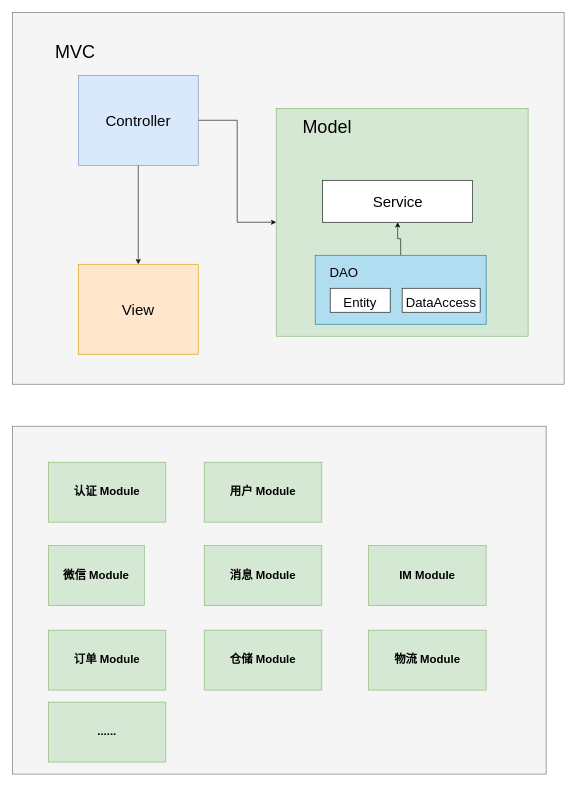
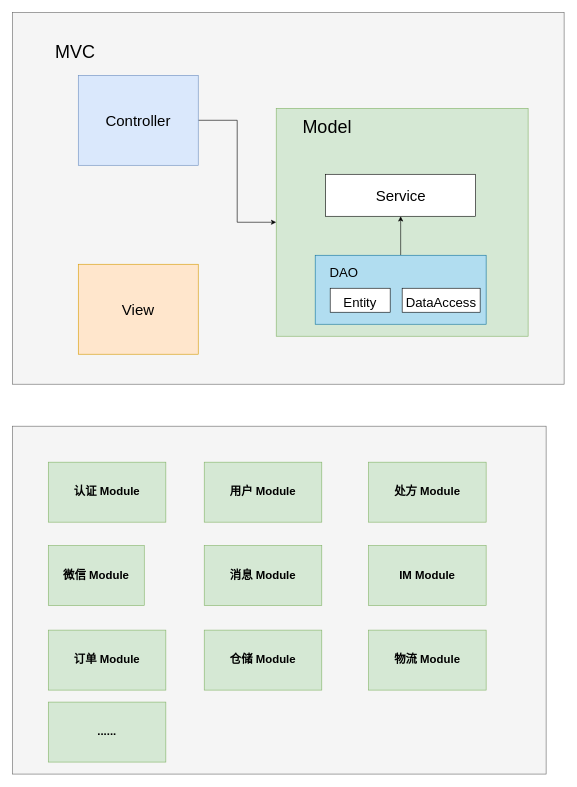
(398, 201) -> (401, 195)
(138, 258) -> none
none -> (428, 492)
